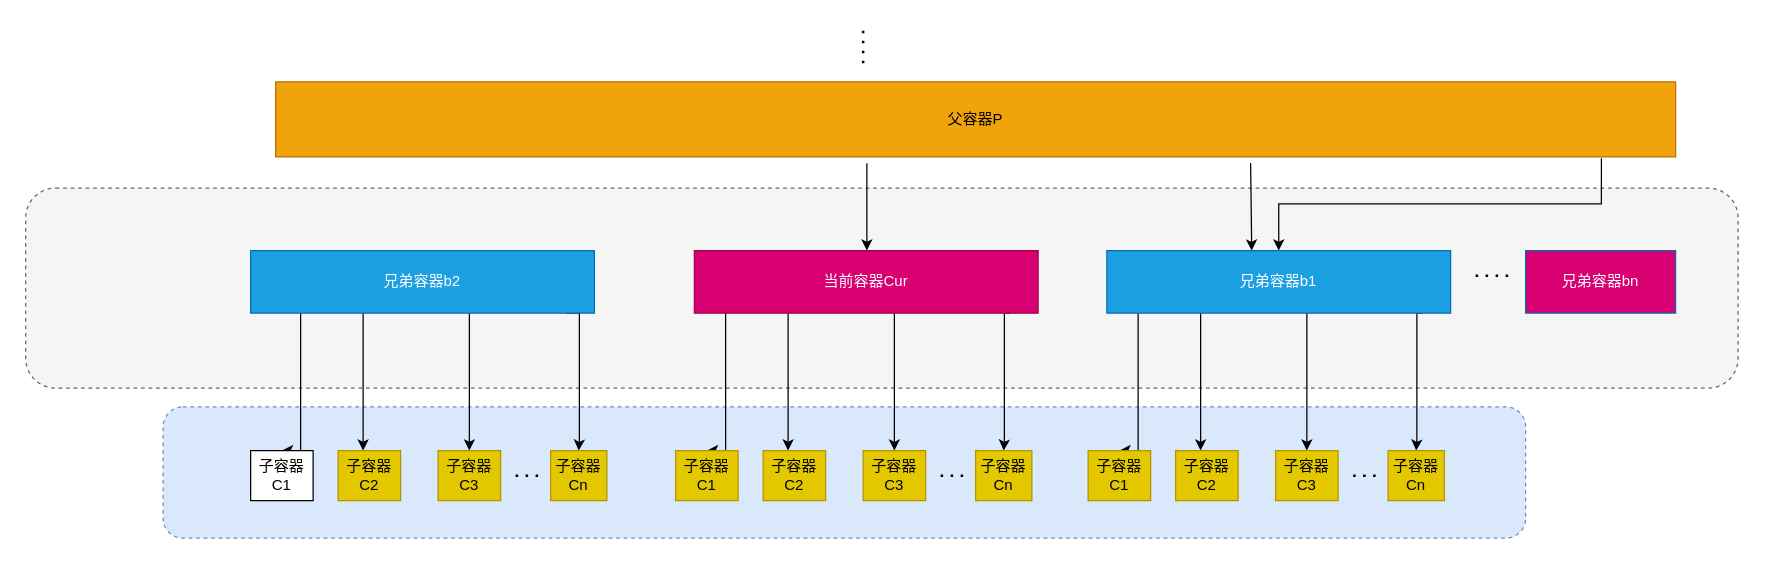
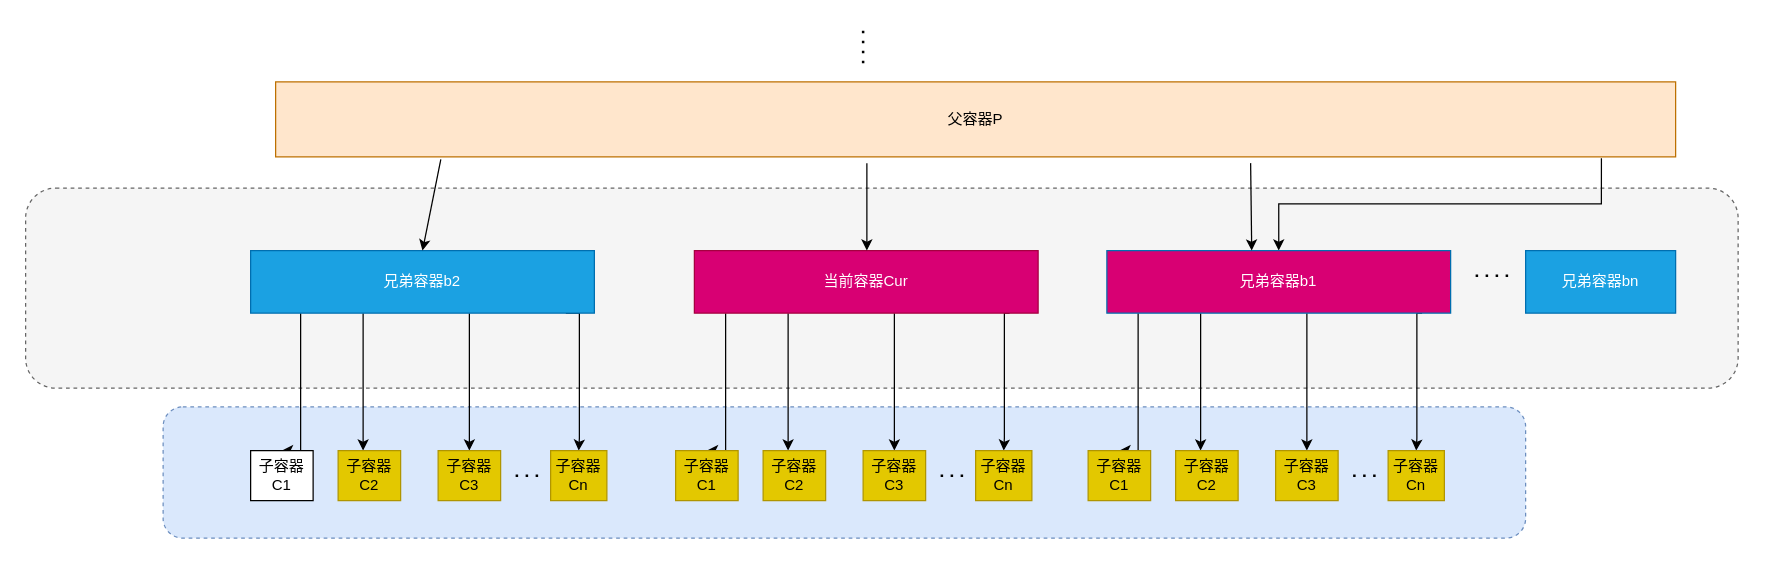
(976, 119) -> (976, 119)
none -> (433, 201)
(1279, 282) -> (1279, 282)
(1601, 282) -> (1601, 282)
